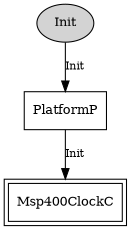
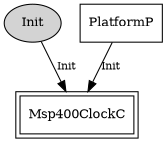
(65, 62) -> (51, 62)
